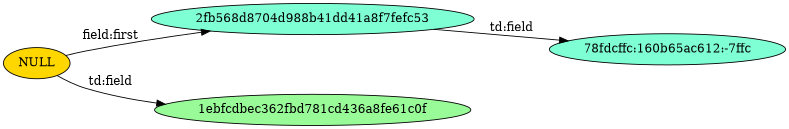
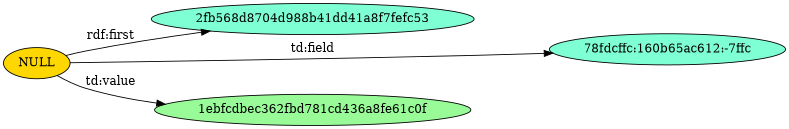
(497, 35) -> (307, 59)
(111, 36) -> (111, 36)
(111, 82) -> (111, 82)
